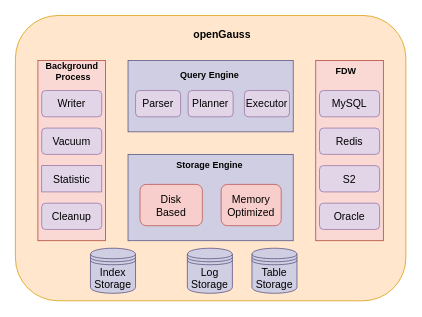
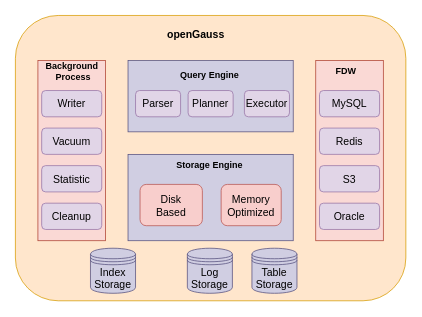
(222, 34) -> (195, 34)
(72, 179) -> (72, 179)
(349, 179) -> (349, 179)
